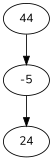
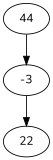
(26, 80) -> (26, 80)
(26, 142) -> (26, 142)
